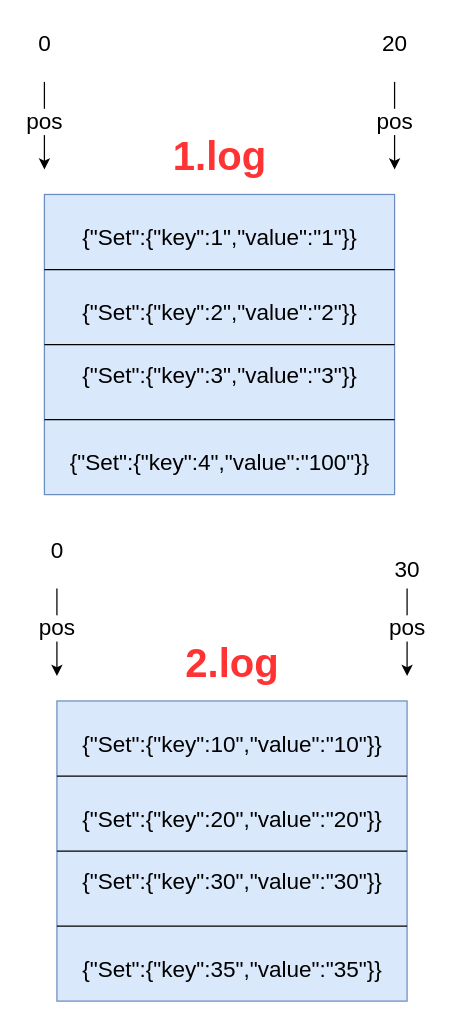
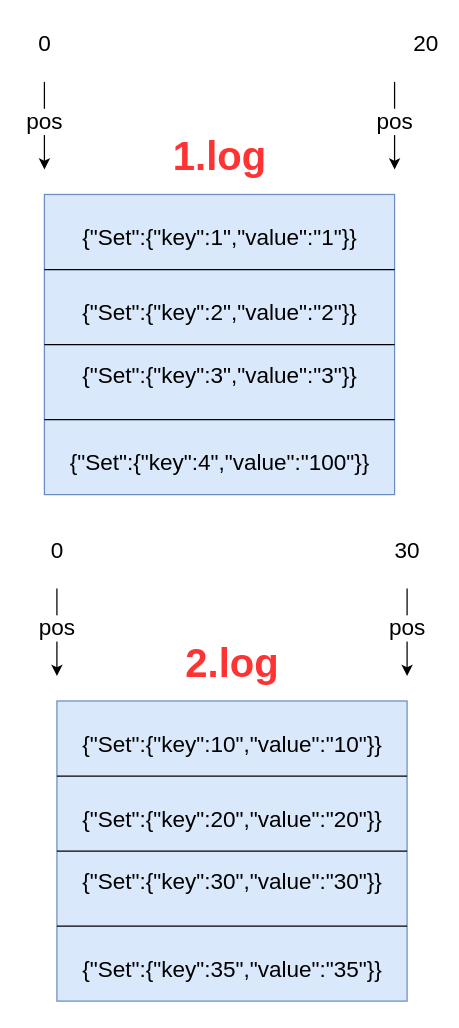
(394, 44) -> (426, 44)
(407, 569) -> (407, 551)
